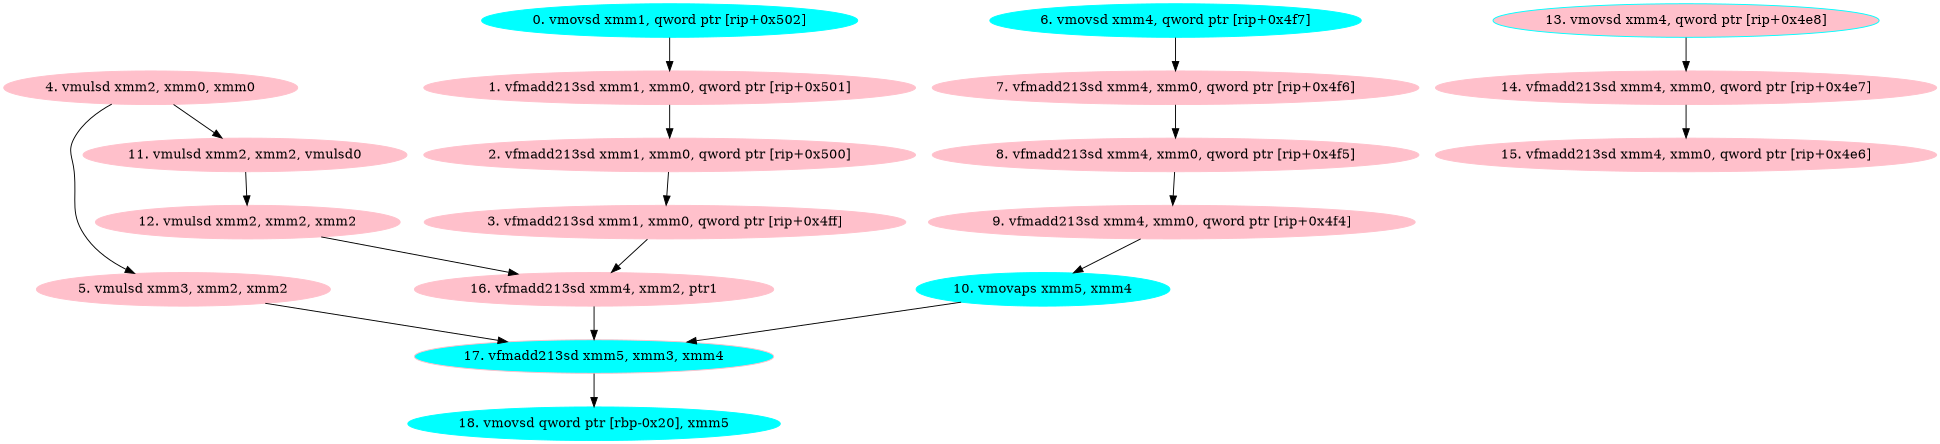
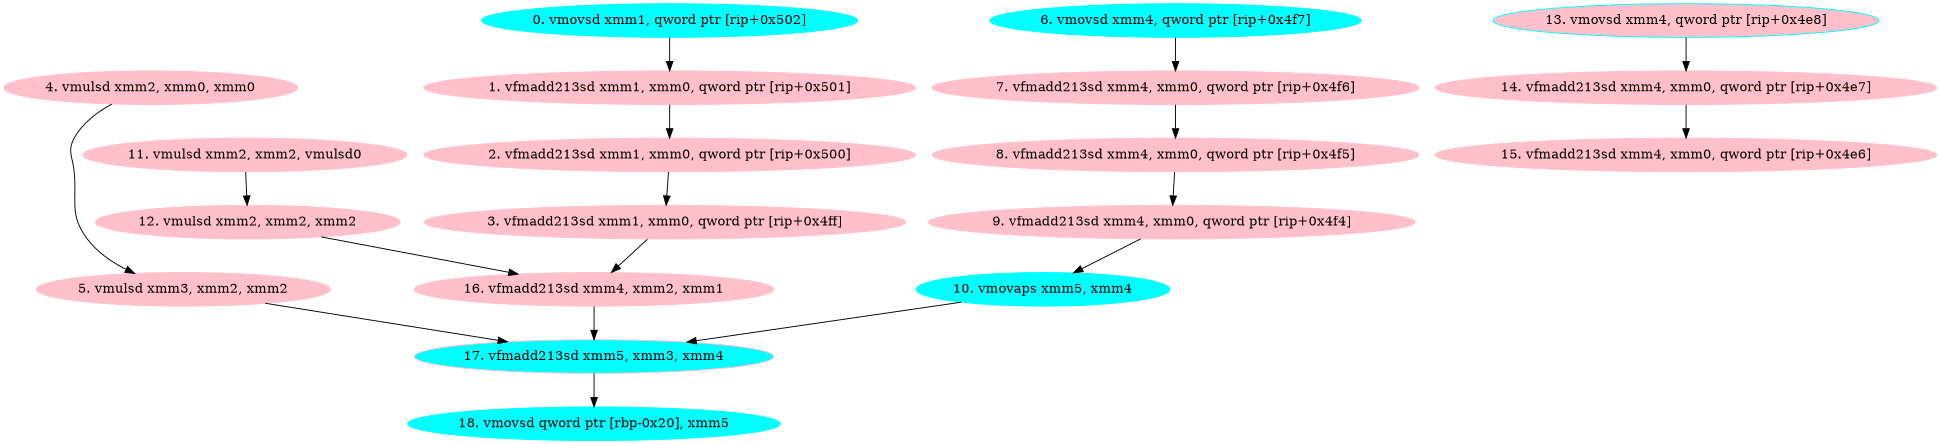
(194, 119) -> none
(594, 289) -> (594, 289)
